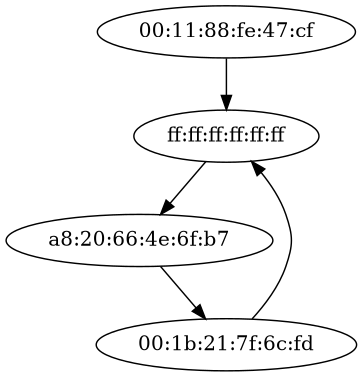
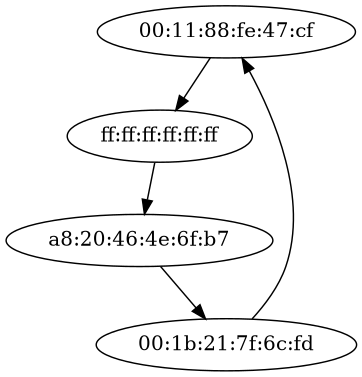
(139, 240) -> (139, 240)
(291, 247) -> (292, 197)
